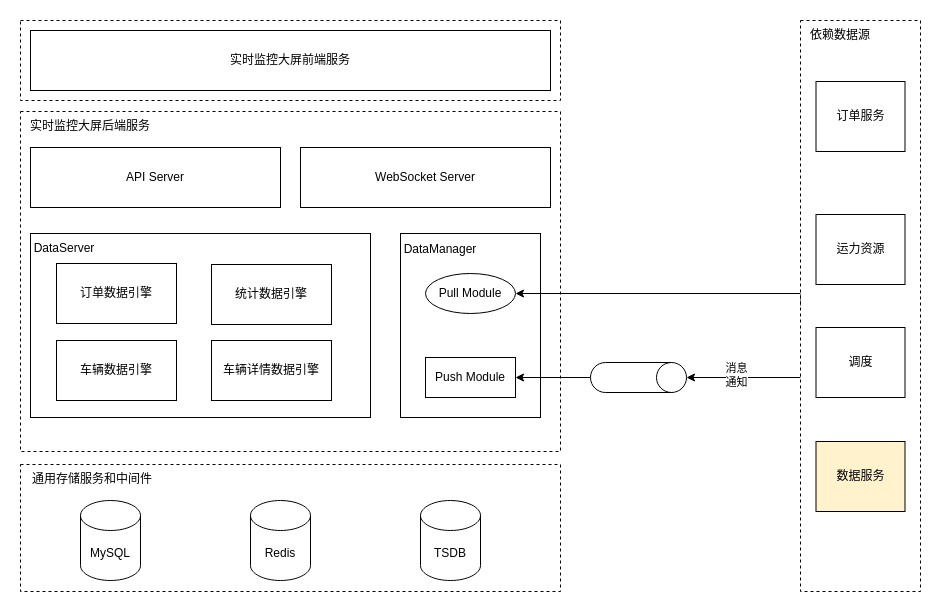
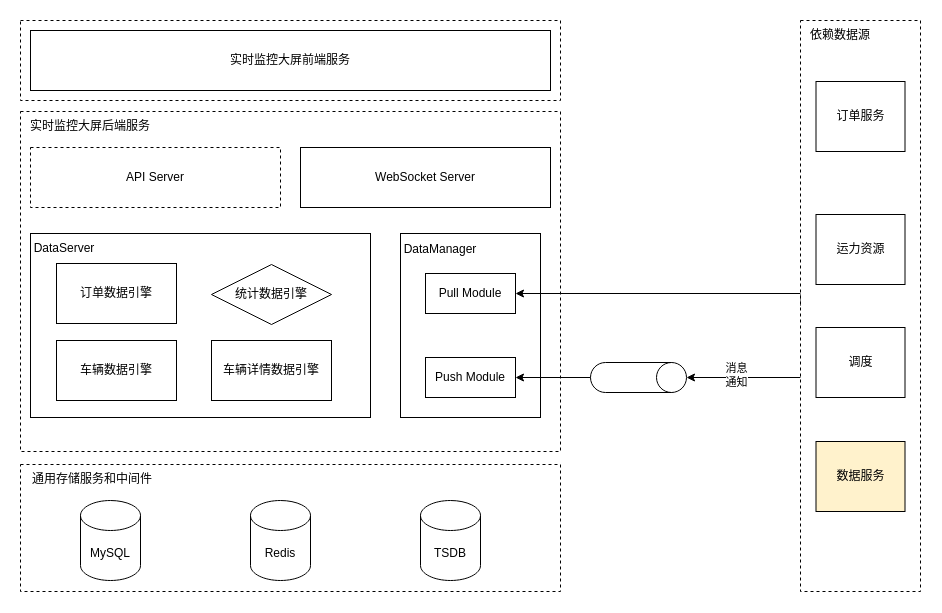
(156, 178) -> (156, 178)
(471, 294) -> (471, 294)
(272, 295) -> (272, 295)
